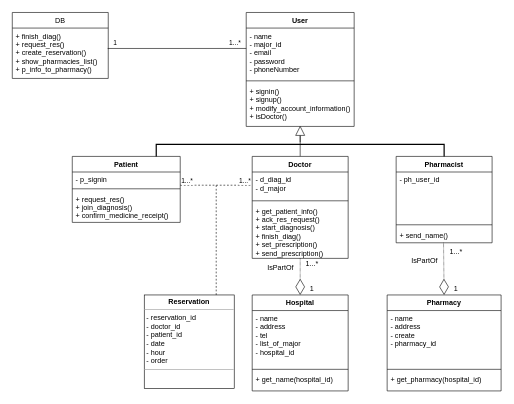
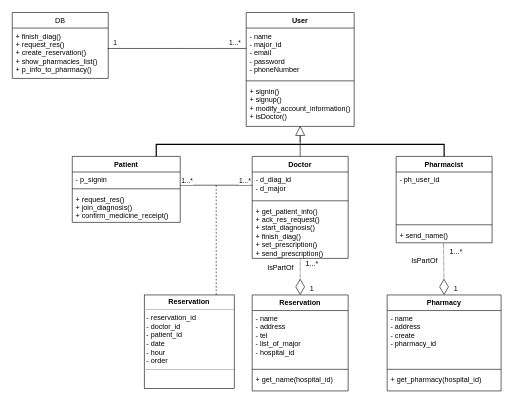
(218, 185) -> (218, 185)
(300, 303) -> (300, 303)
